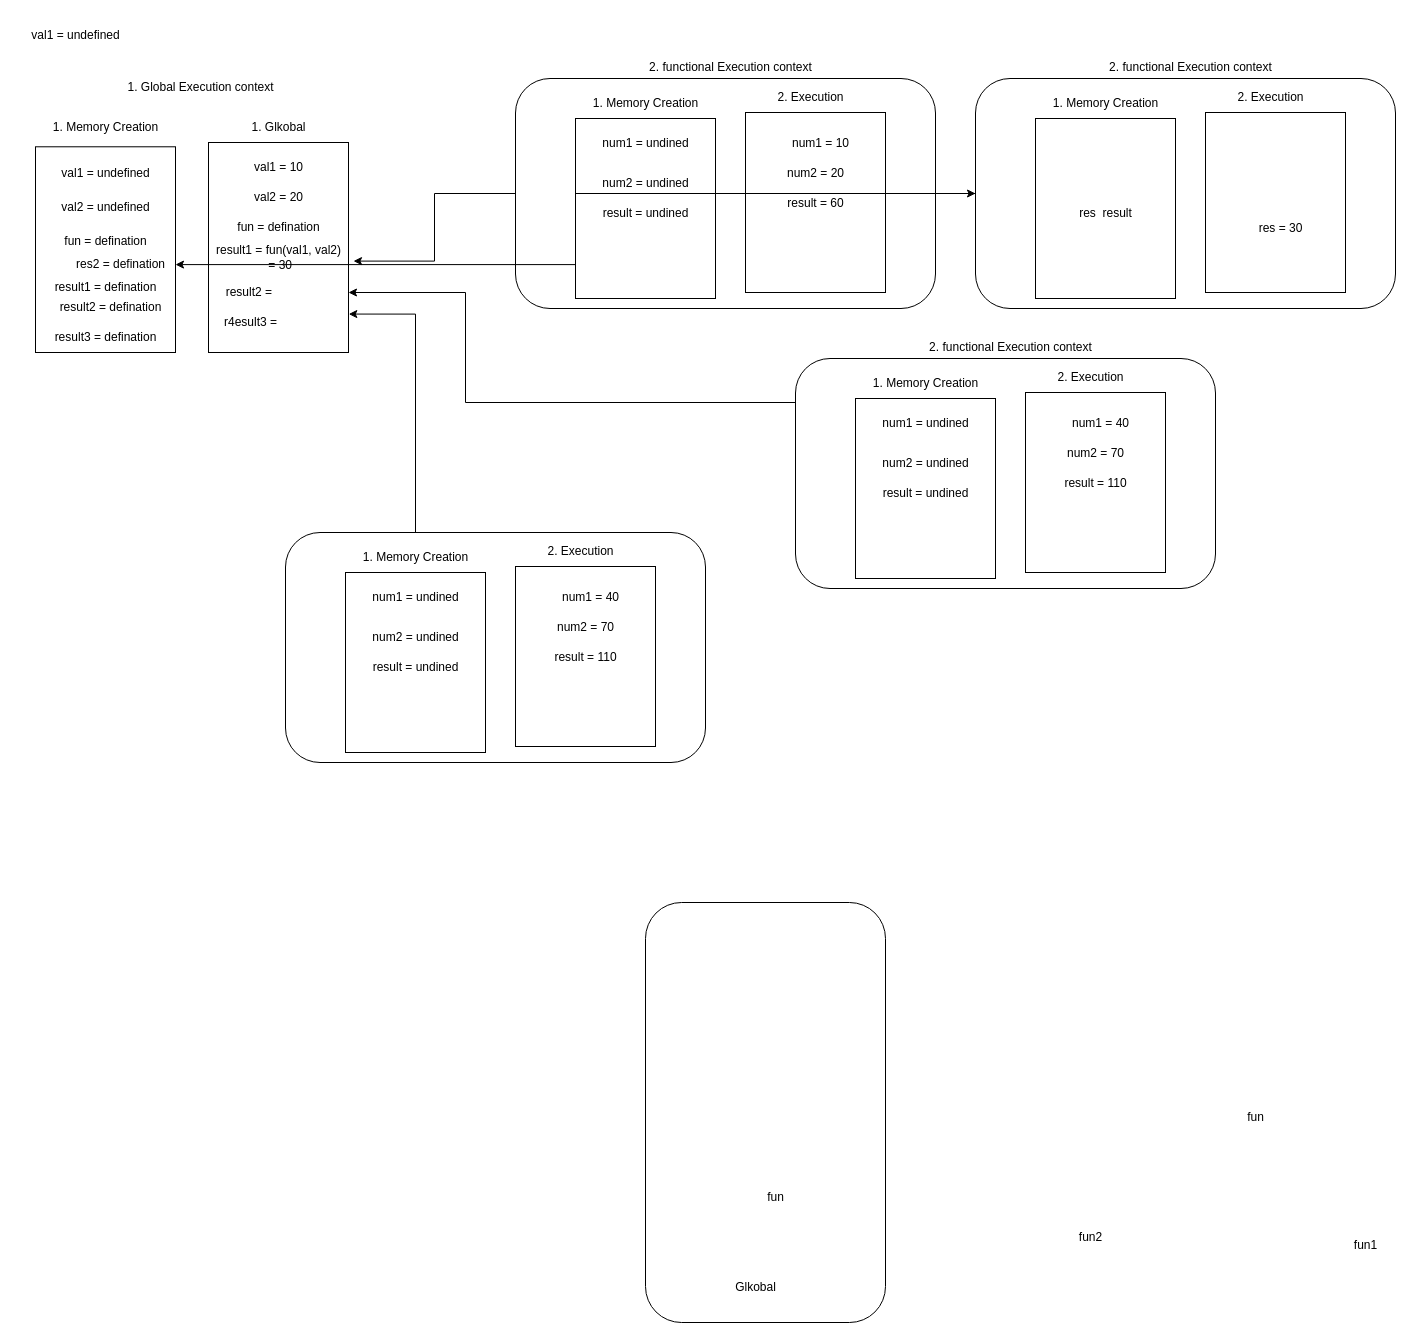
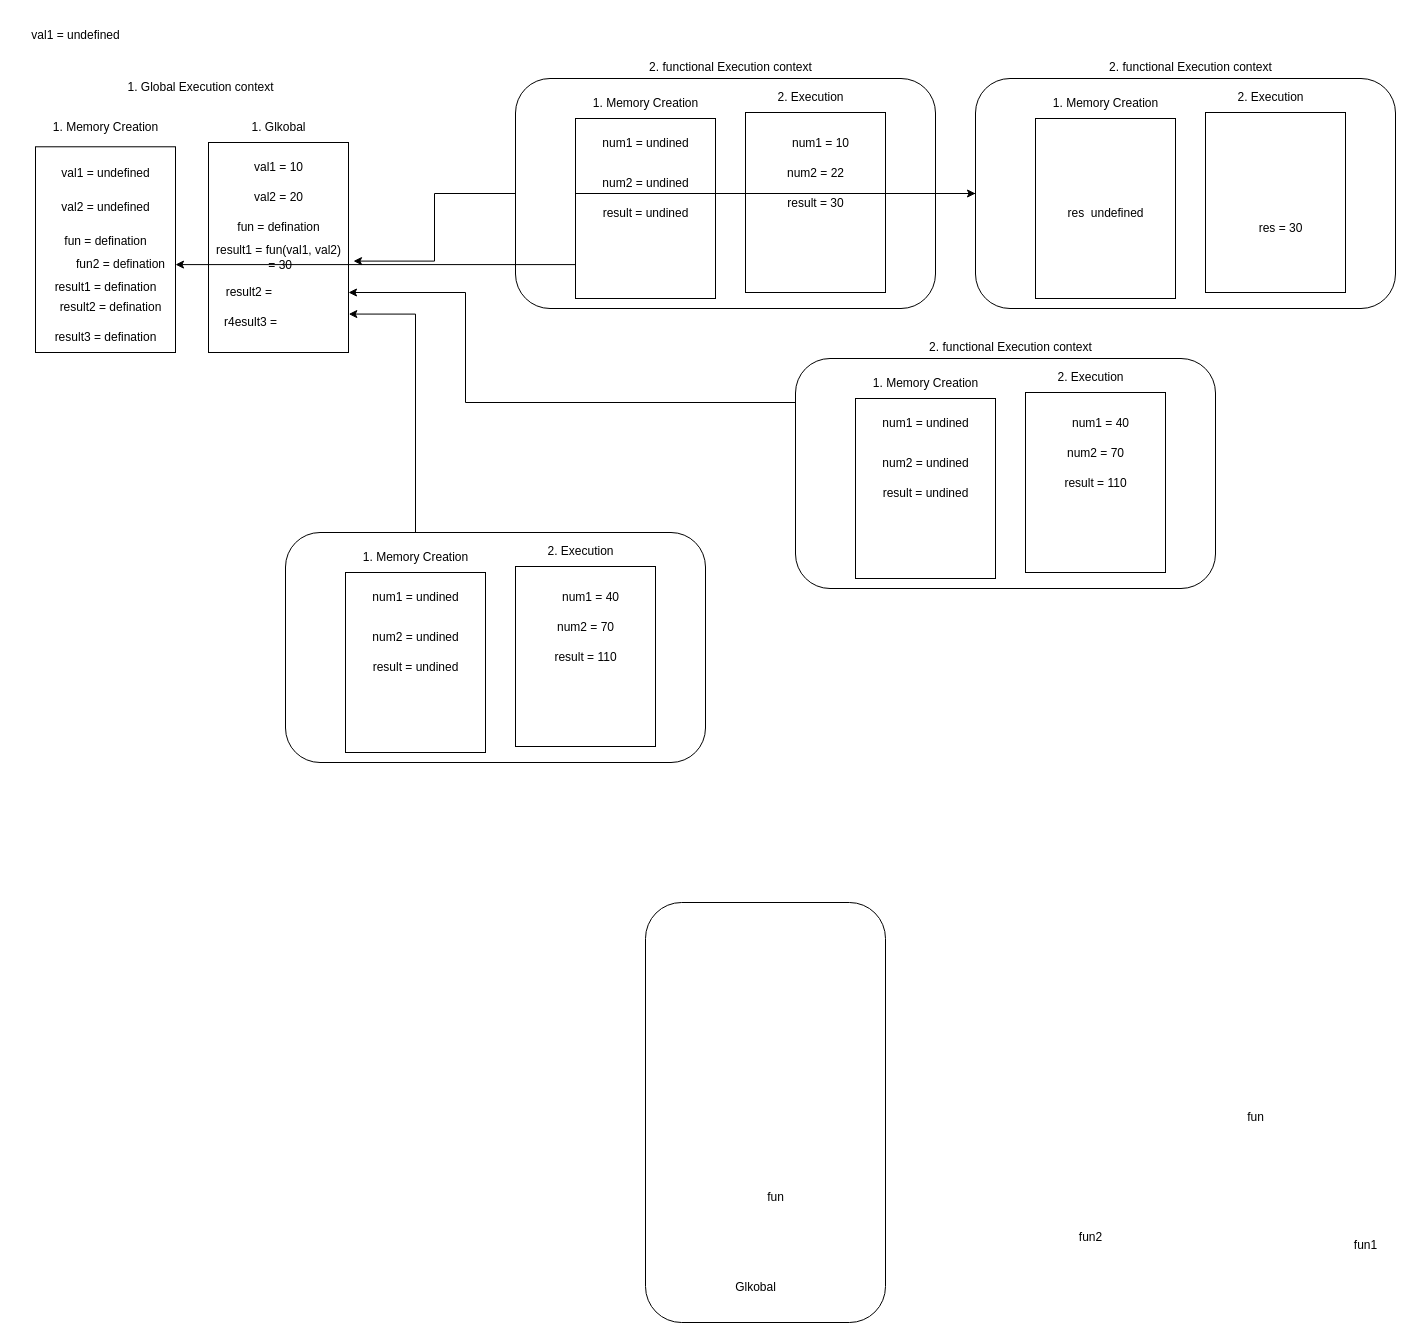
(816, 174) -> (816, 174)
(816, 204) -> (816, 204)
(1106, 214) -> (1106, 214)
(121, 265) -> (121, 265)
